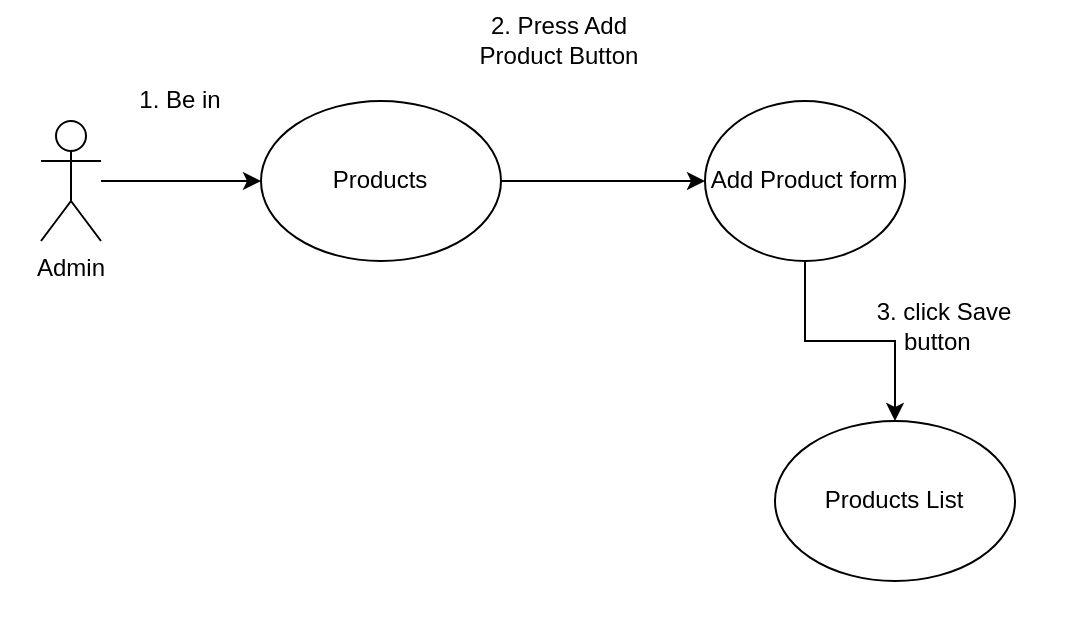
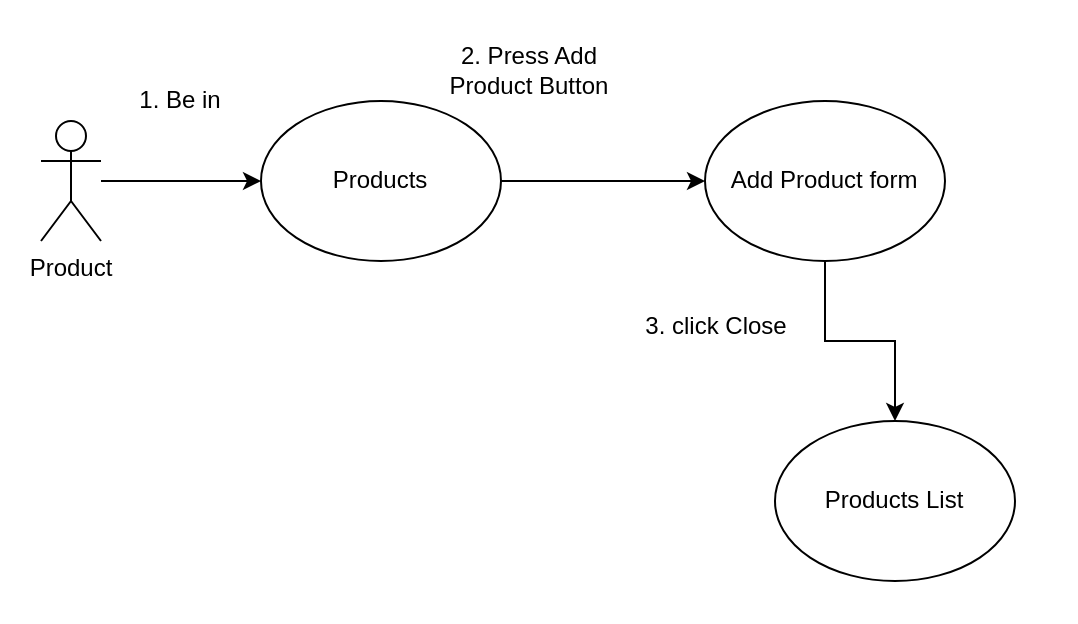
(560, 41) -> (530, 71)
(805, 181) -> (825, 181)
(72, 269) -> (72, 269)
none -> (717, 326)
(945, 326) -> none
